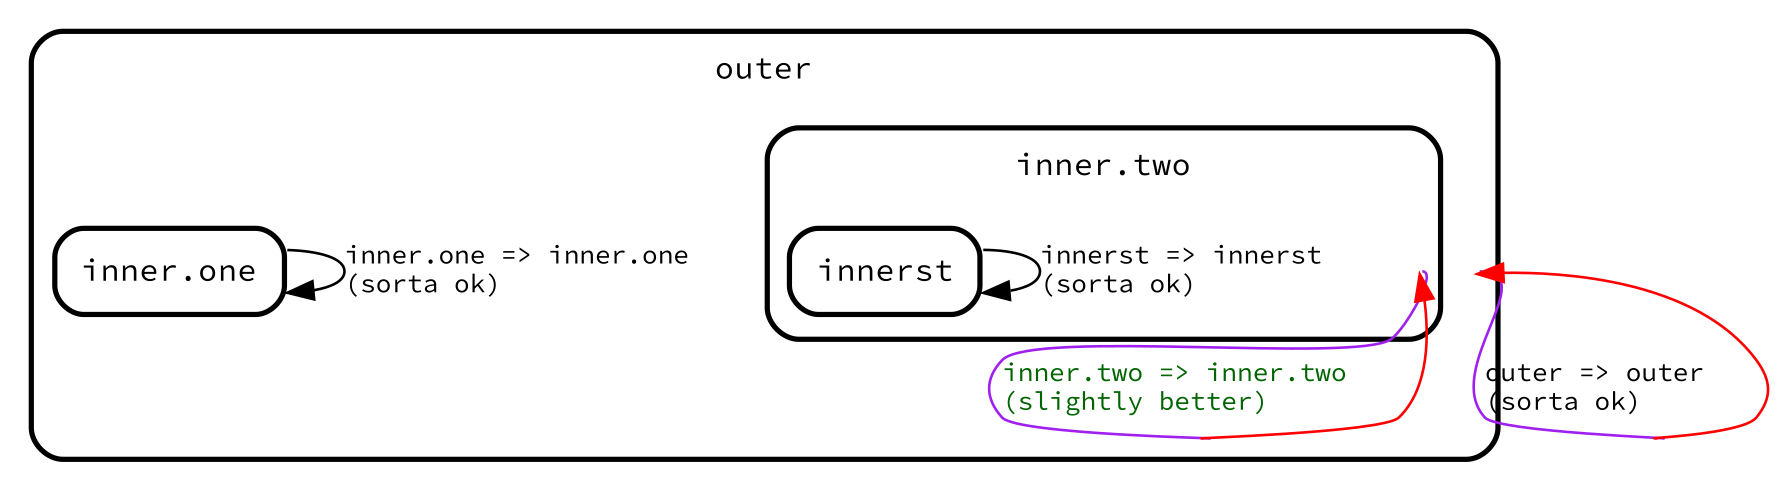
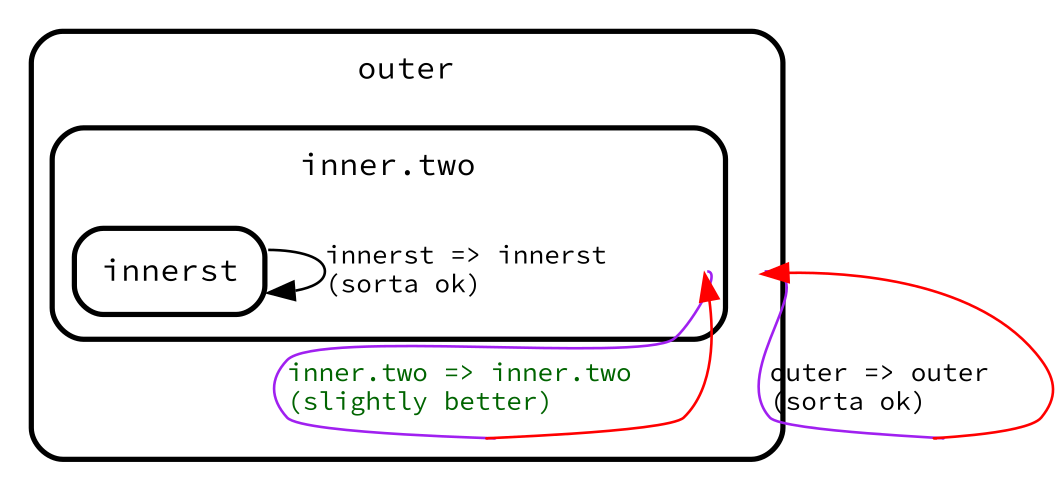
(170, 271) -> none
